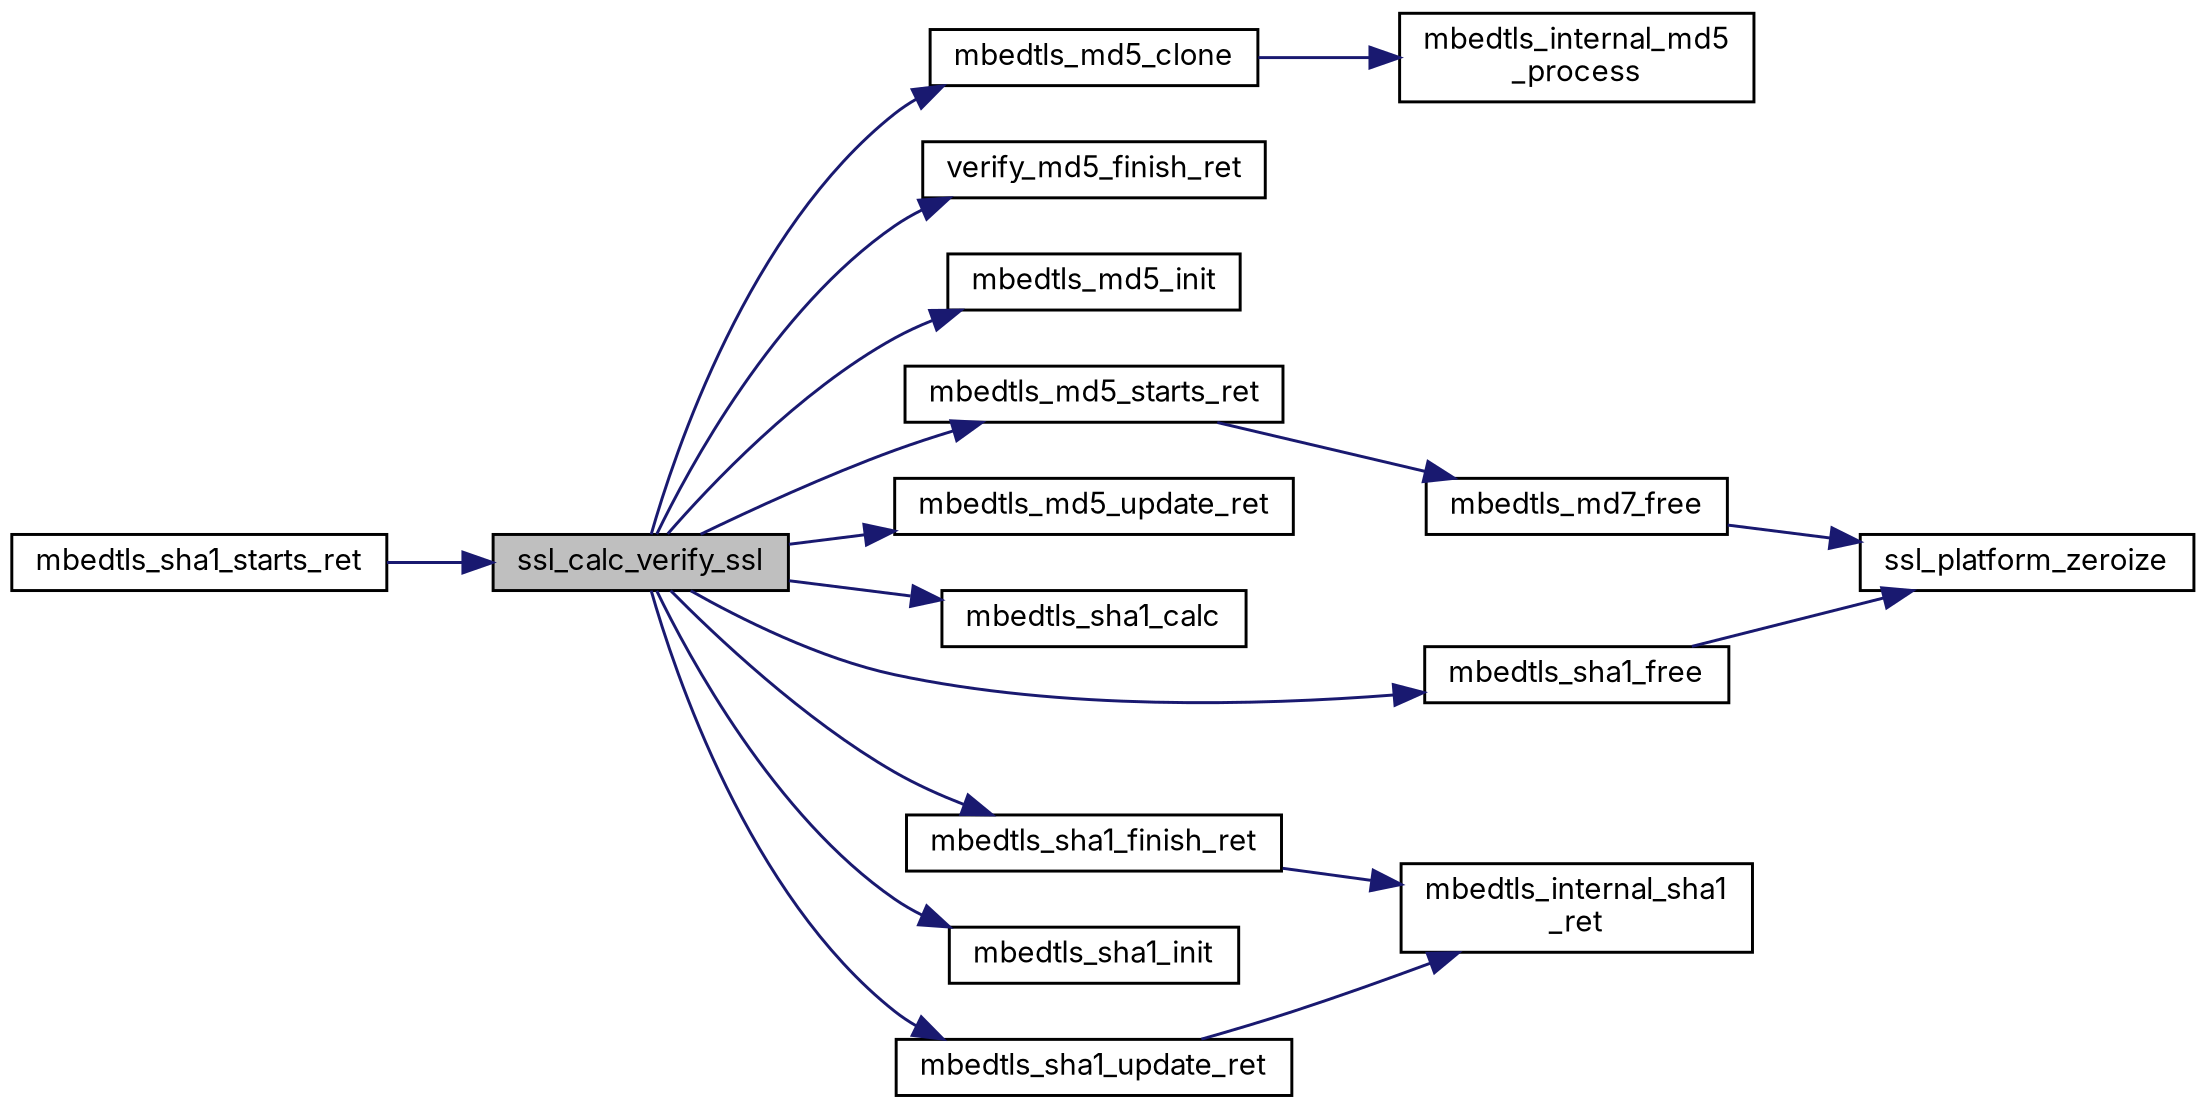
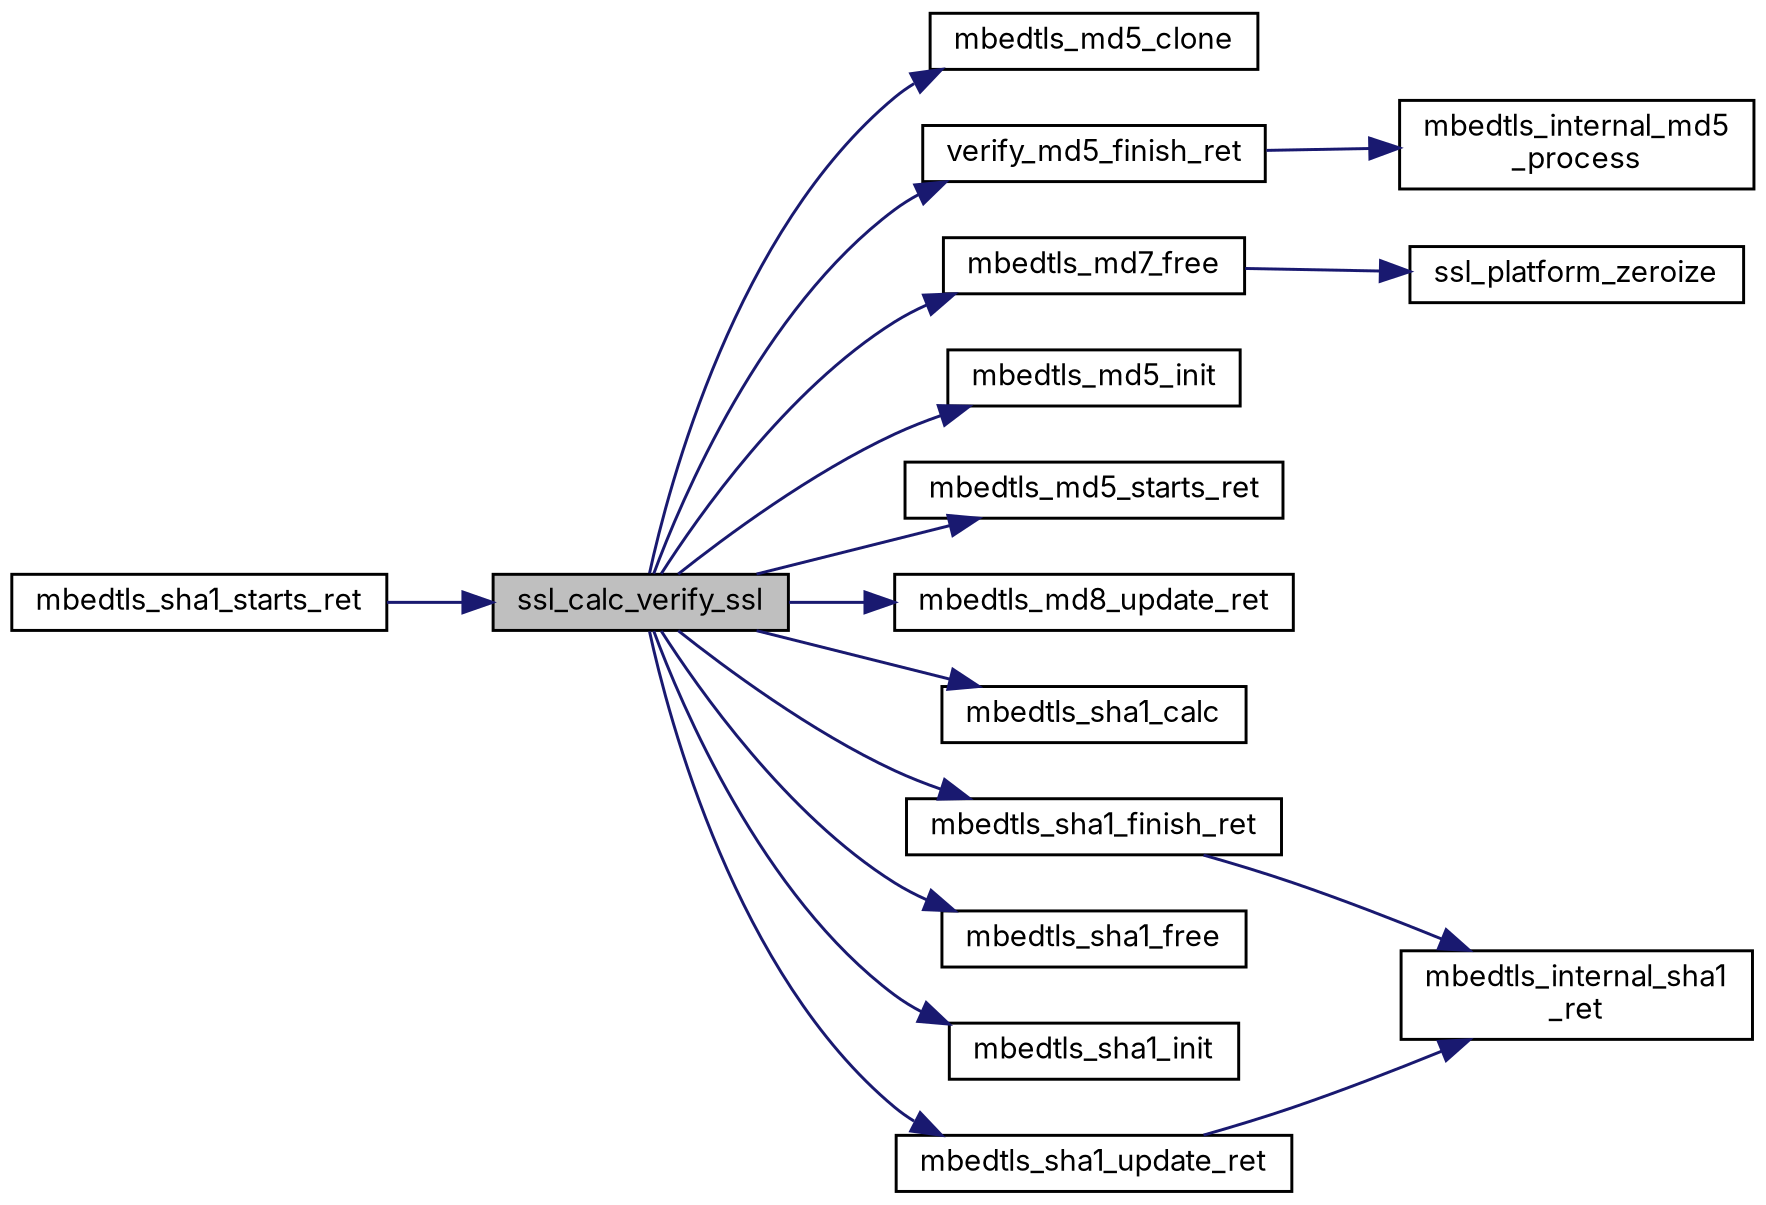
(1314, 58) -> (1318, 149)
(1321, 447) -> (777, 422)
(1094, 506) -> (1094, 602)
(1788, 622) -> none
